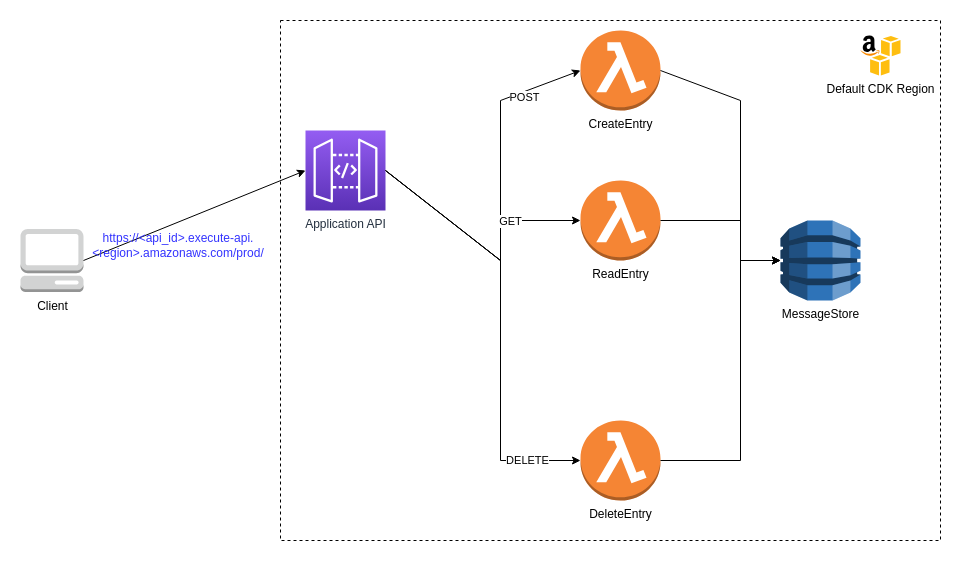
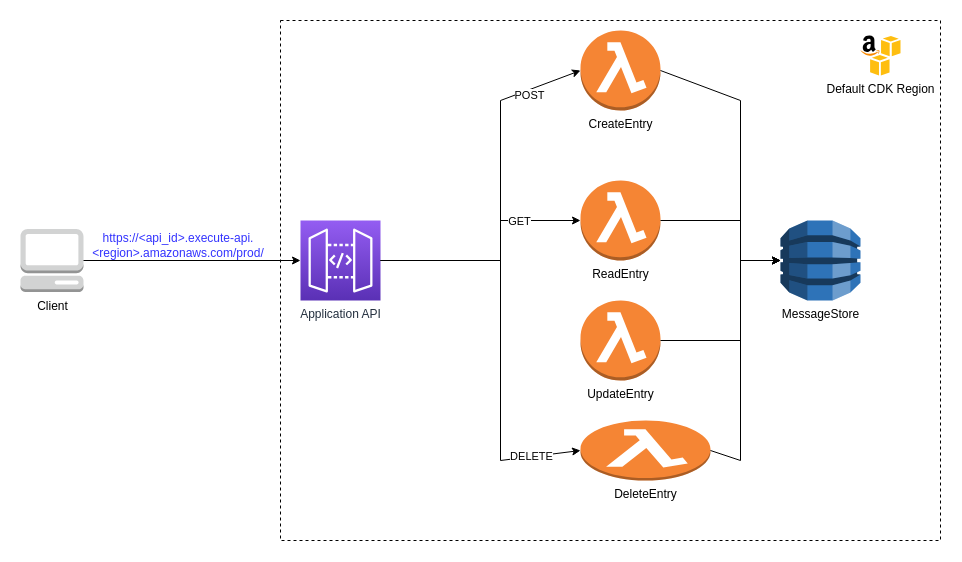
(346, 171) -> (341, 261)
none -> (621, 341)
none -> (700, 341)
(621, 461) -> (646, 451)
